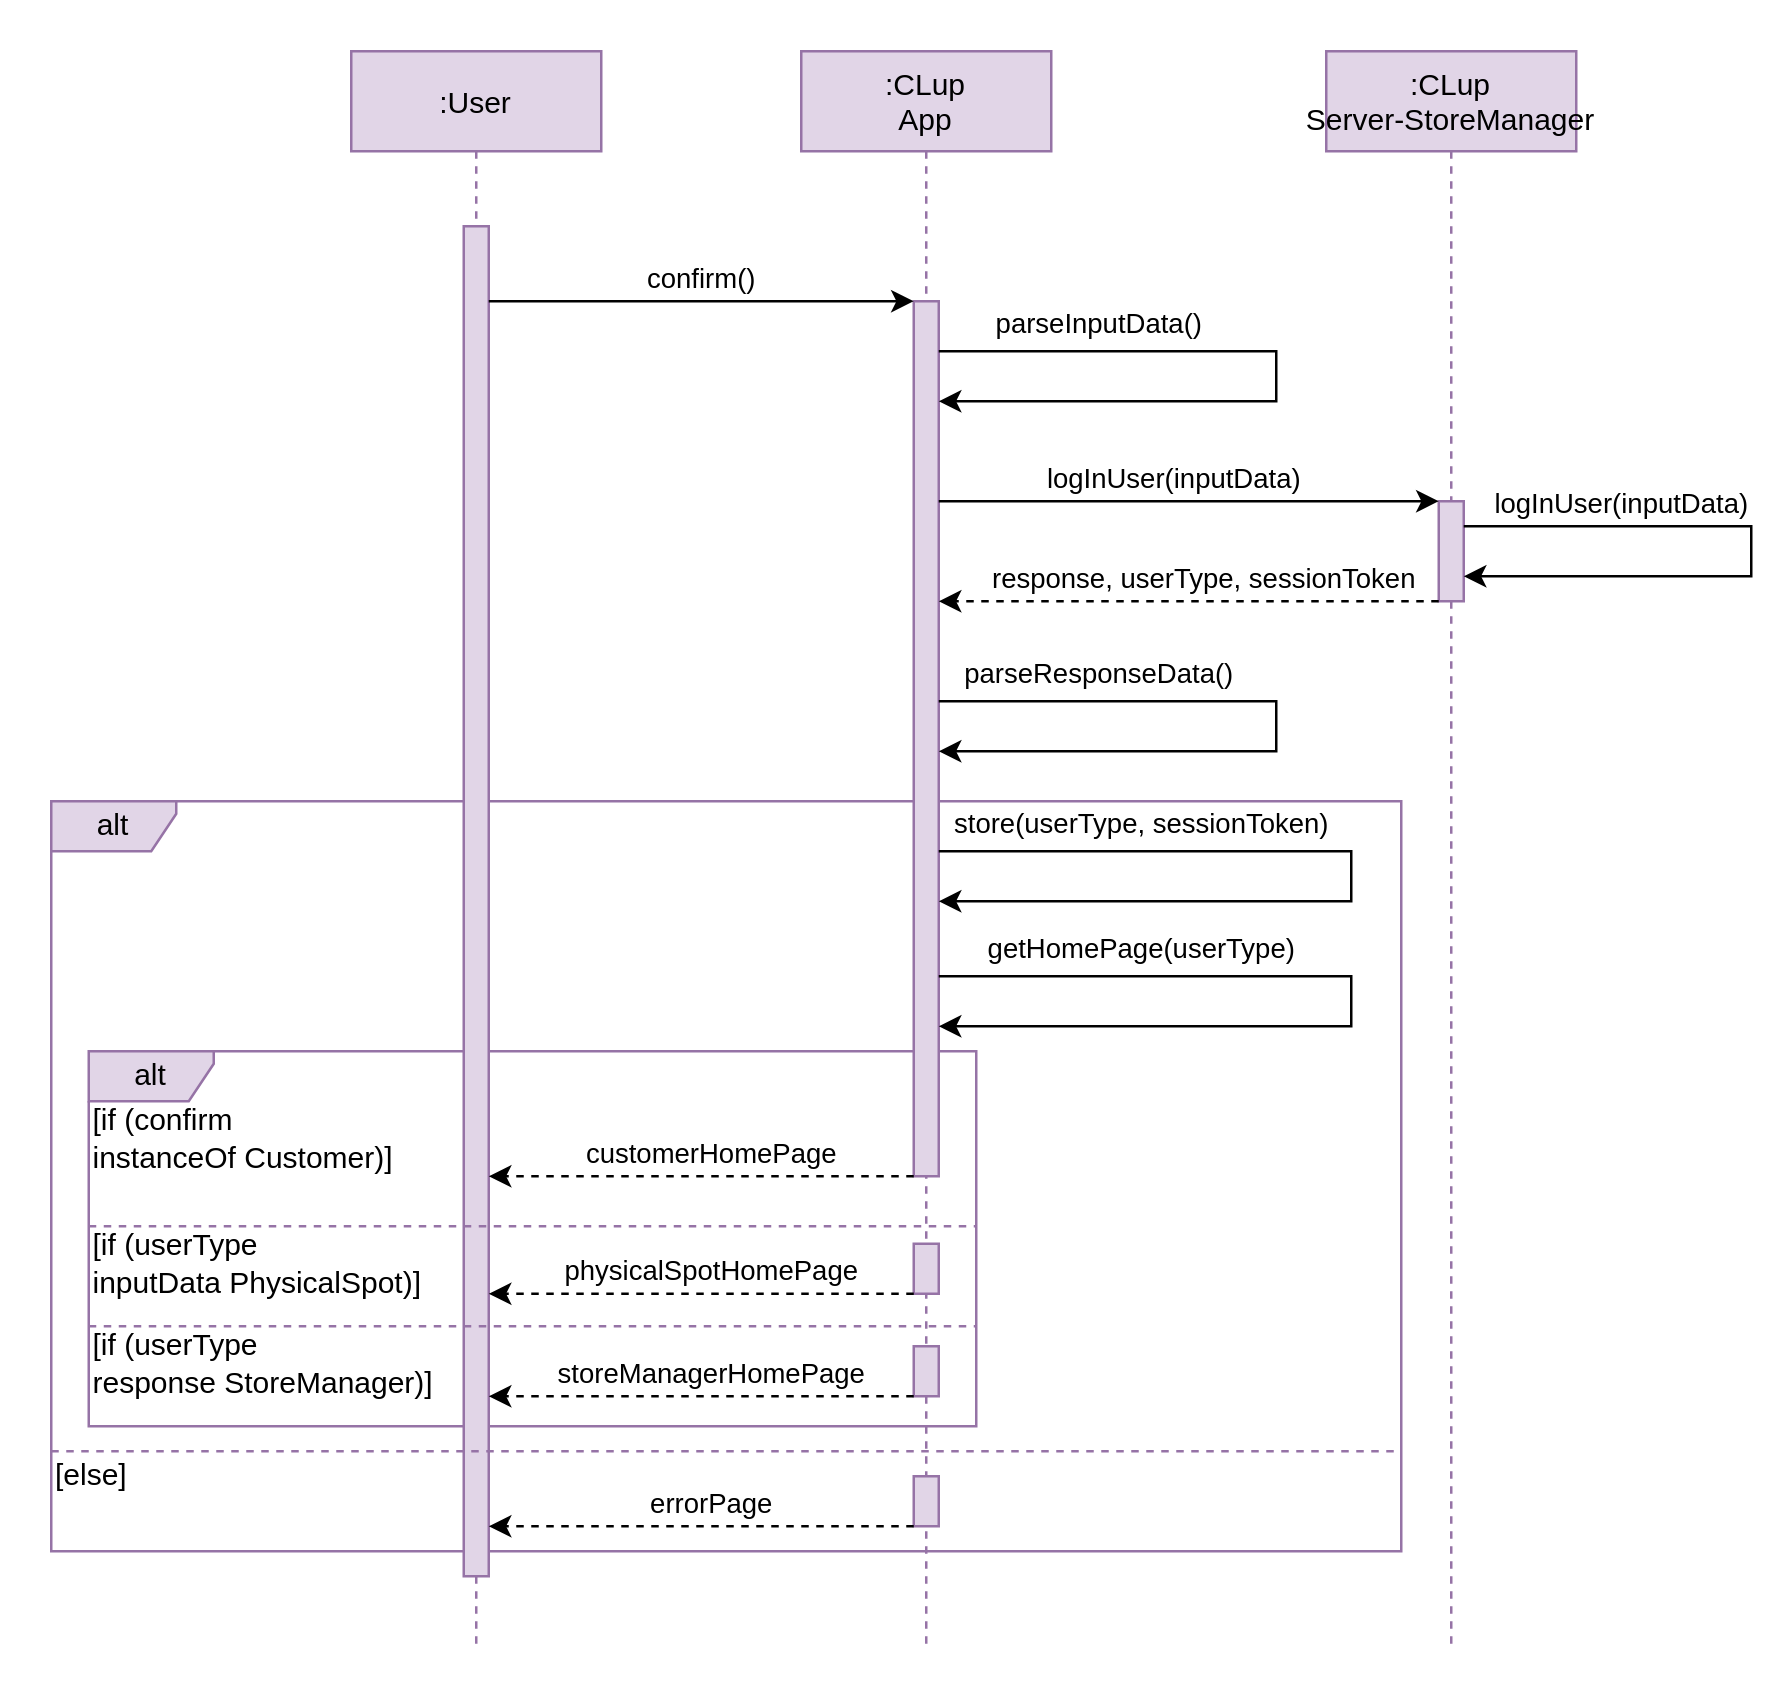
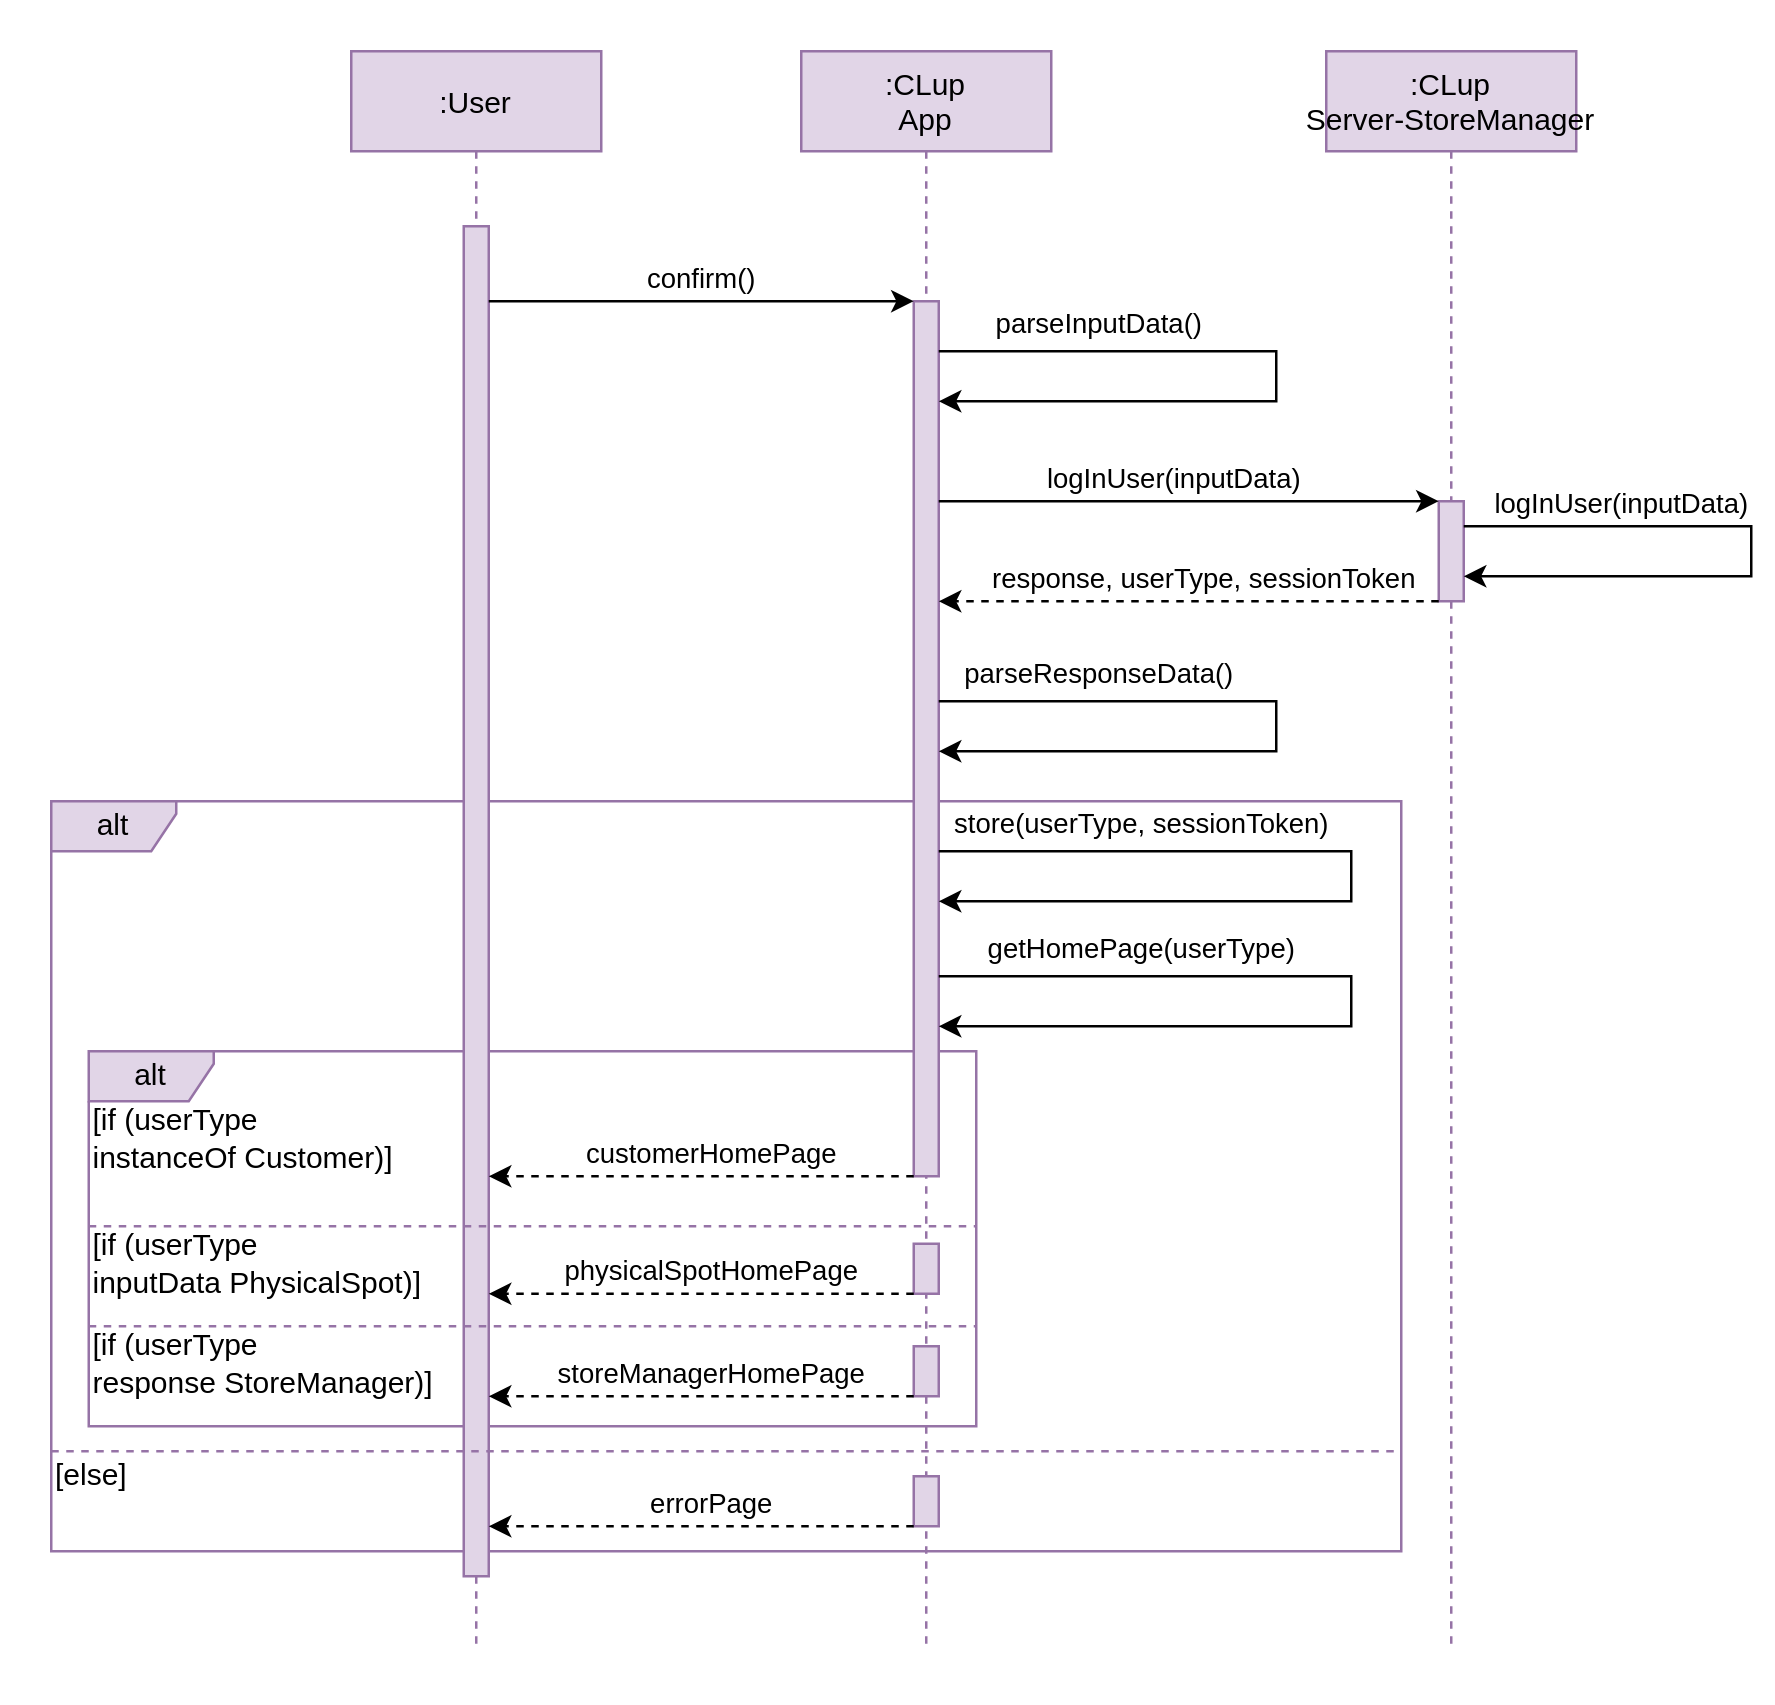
(262, 1139) -> (262, 1139)
